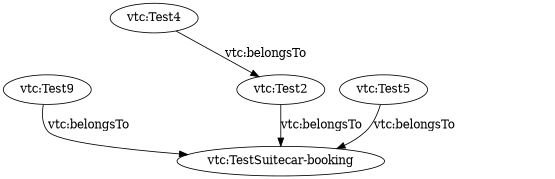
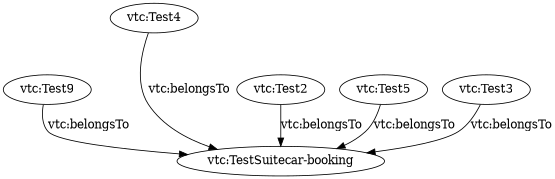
(214, 52) -> (149, 105)
none -> (486, 90)
